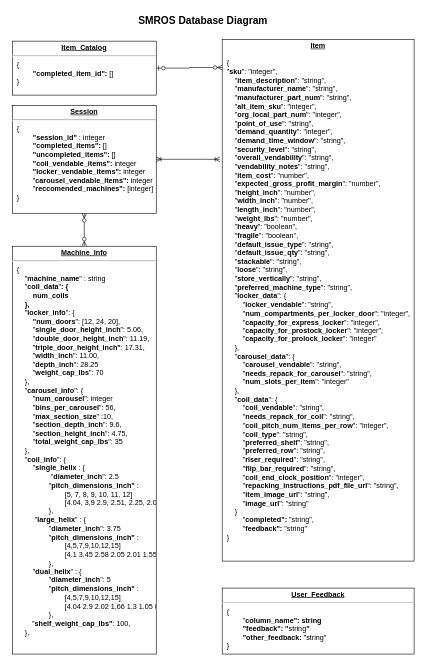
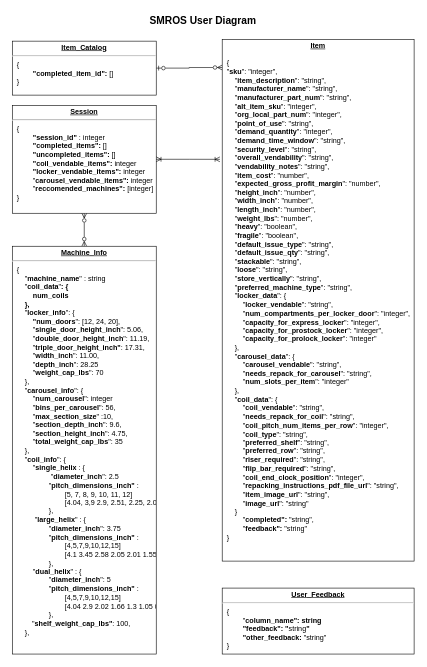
(205, 21) -> (205, 21)
